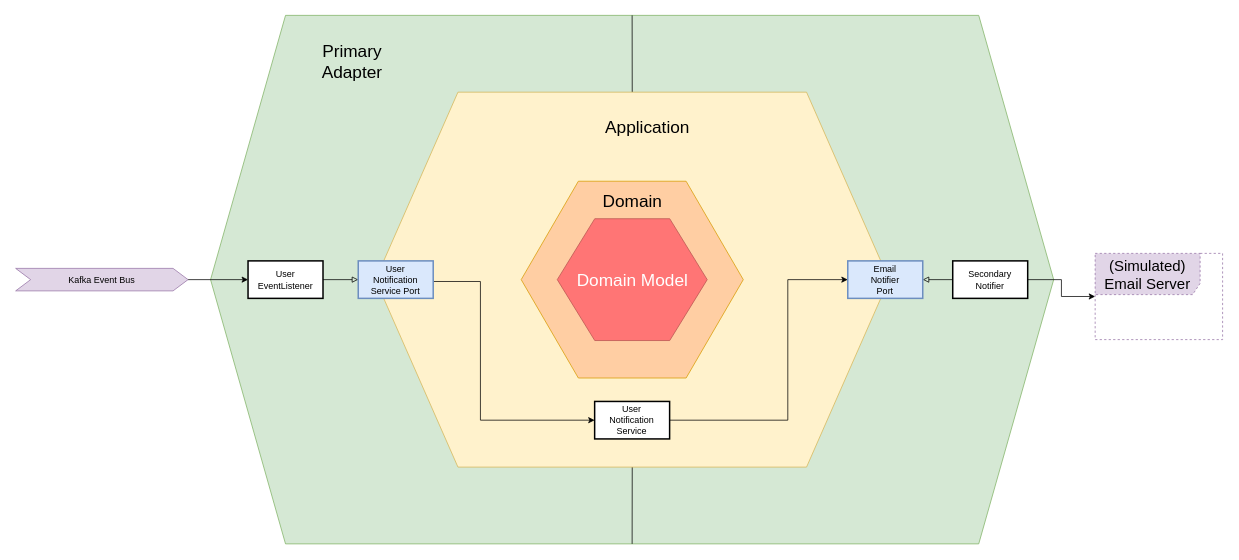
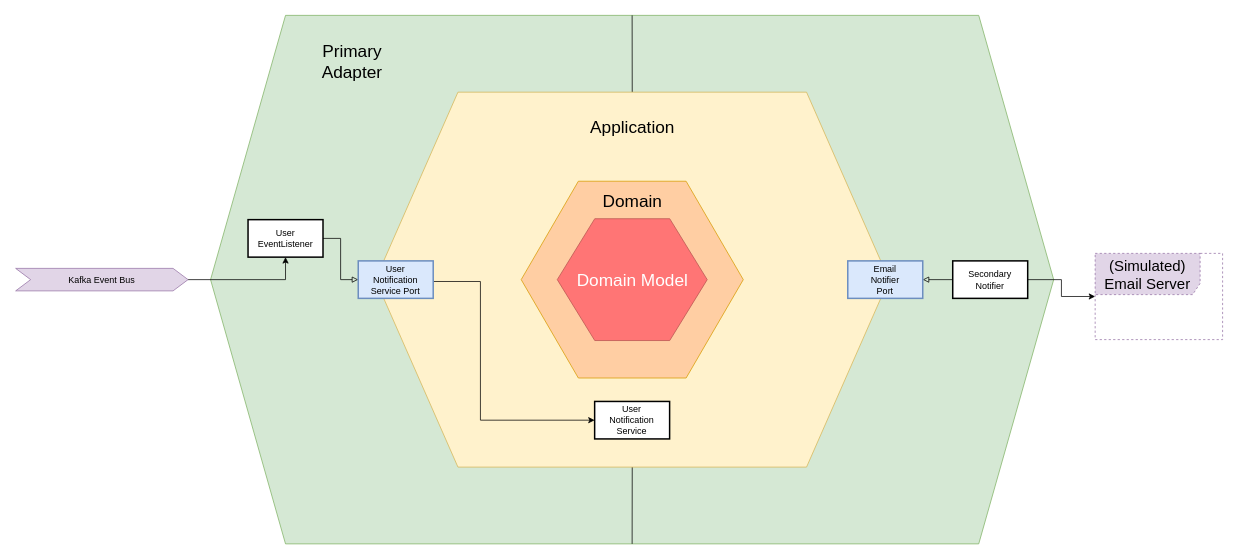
(647, 128) -> (632, 128)
(285, 280) -> (285, 239)
(788, 382) -> none
